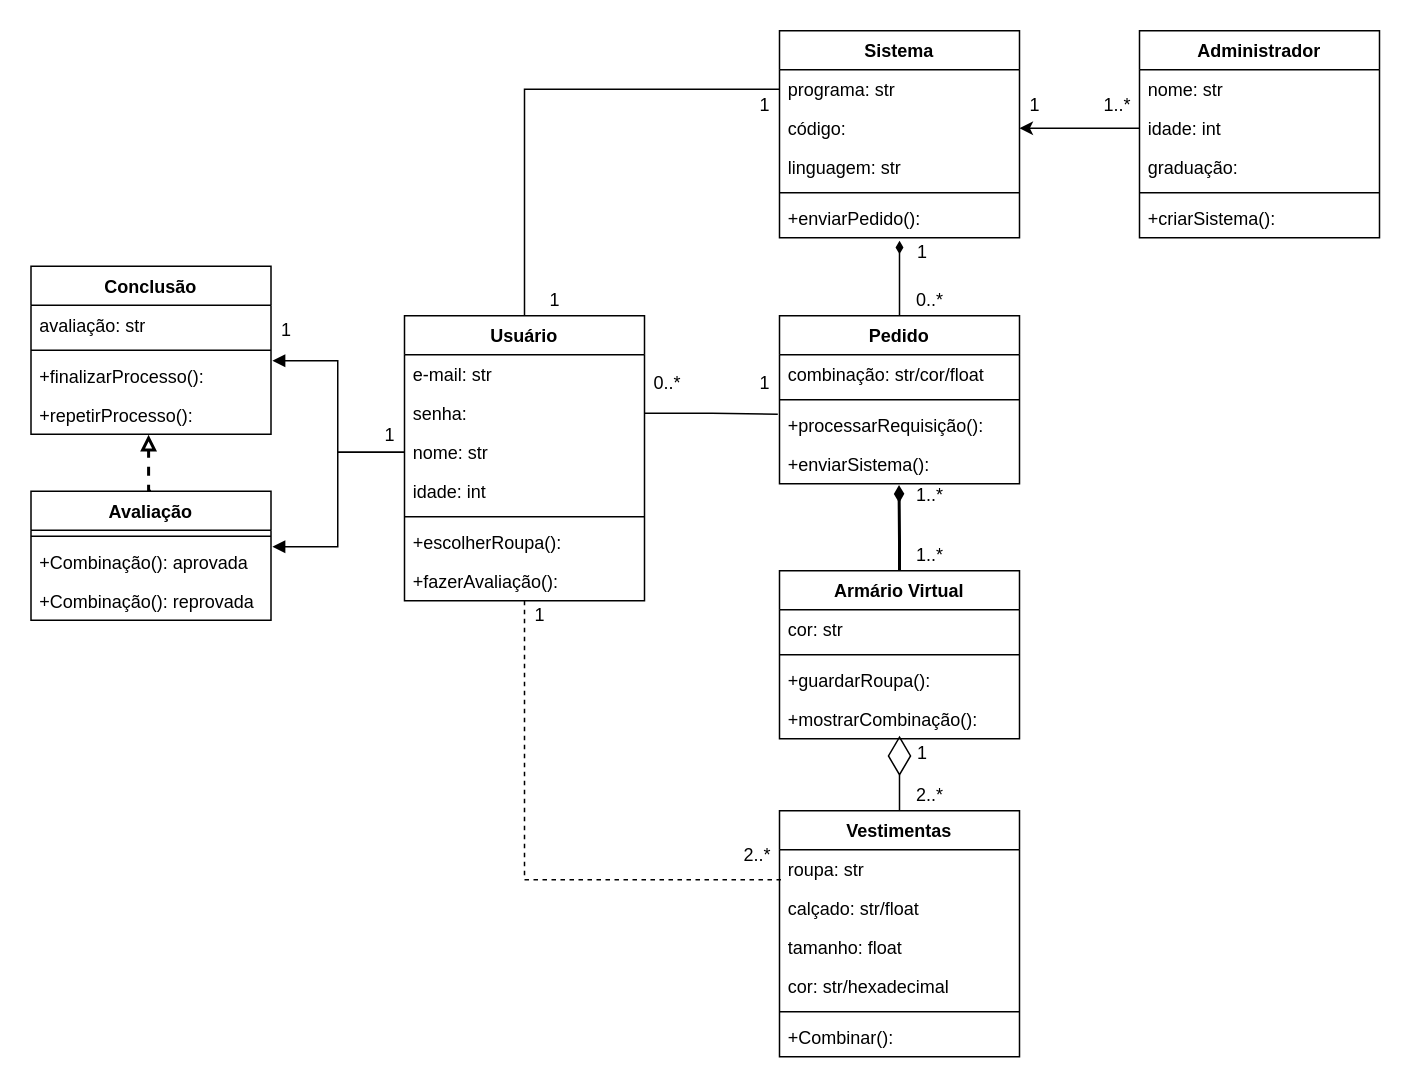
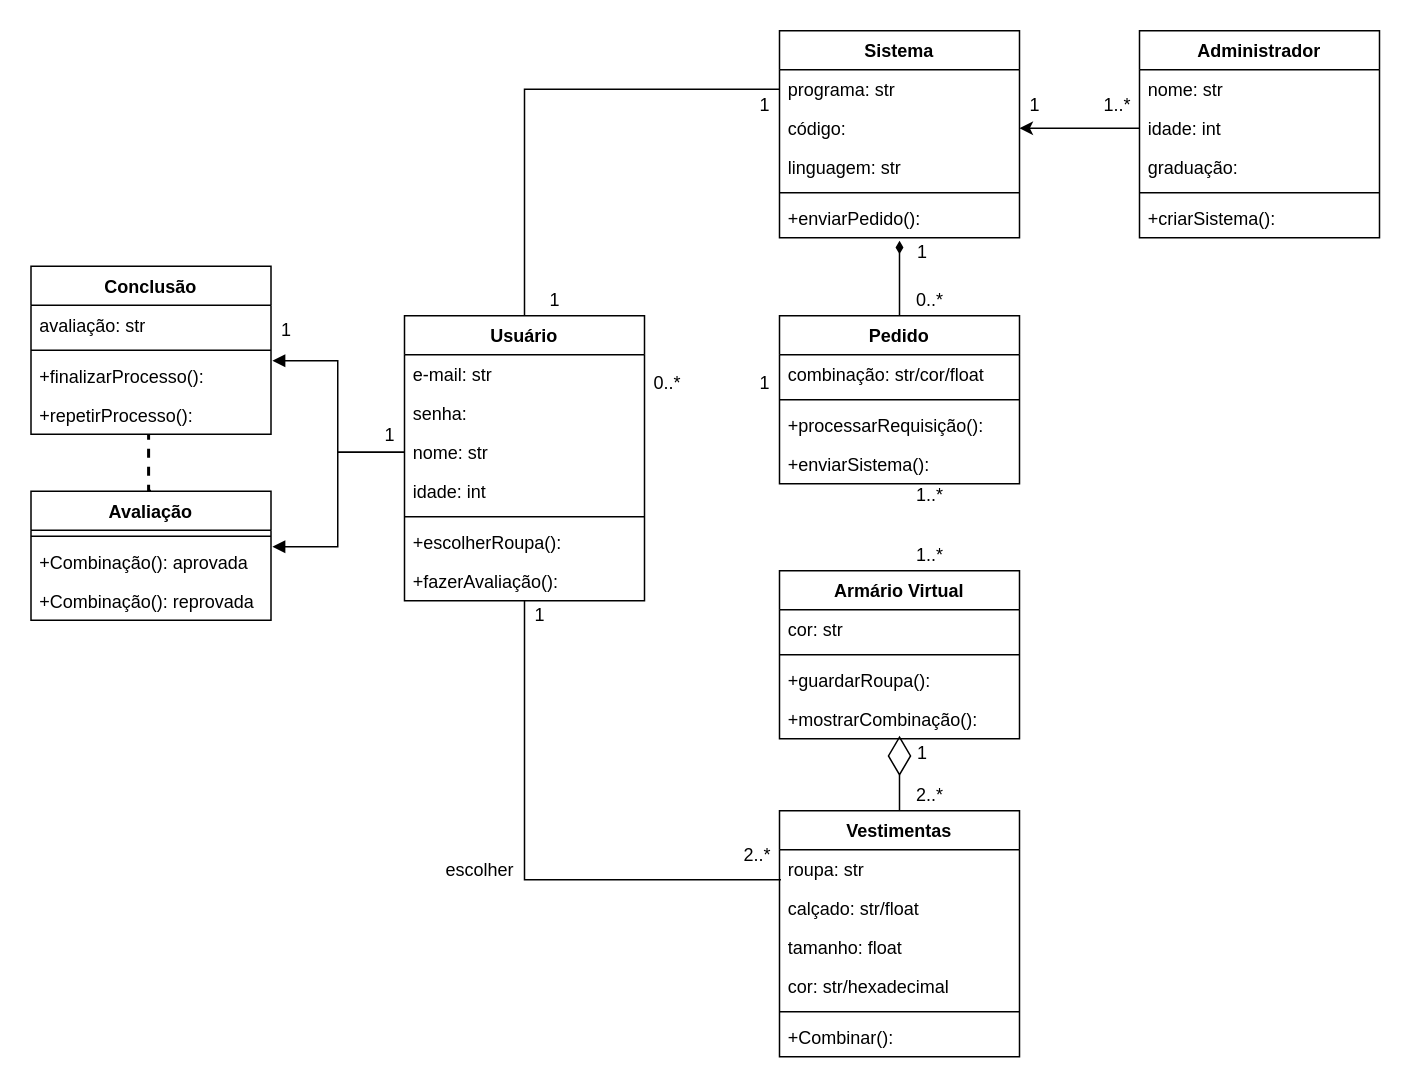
(711, 413) -> none
(148, 452) -> (148, 445)
(899, 536) -> none
(524, 867) -> (524, 867)
none -> (479, 871)
